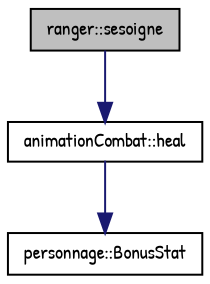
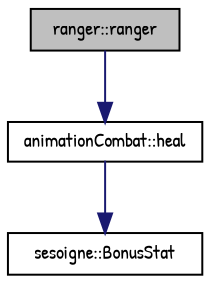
(105, 30) -> (105, 30)
(105, 254) -> (105, 254)
